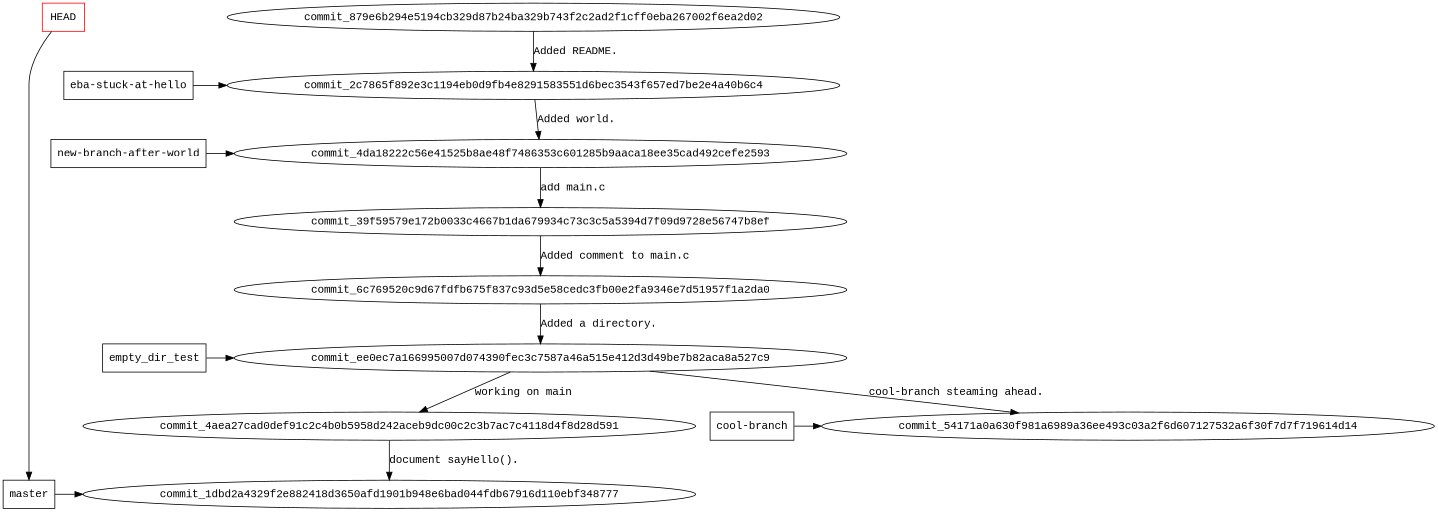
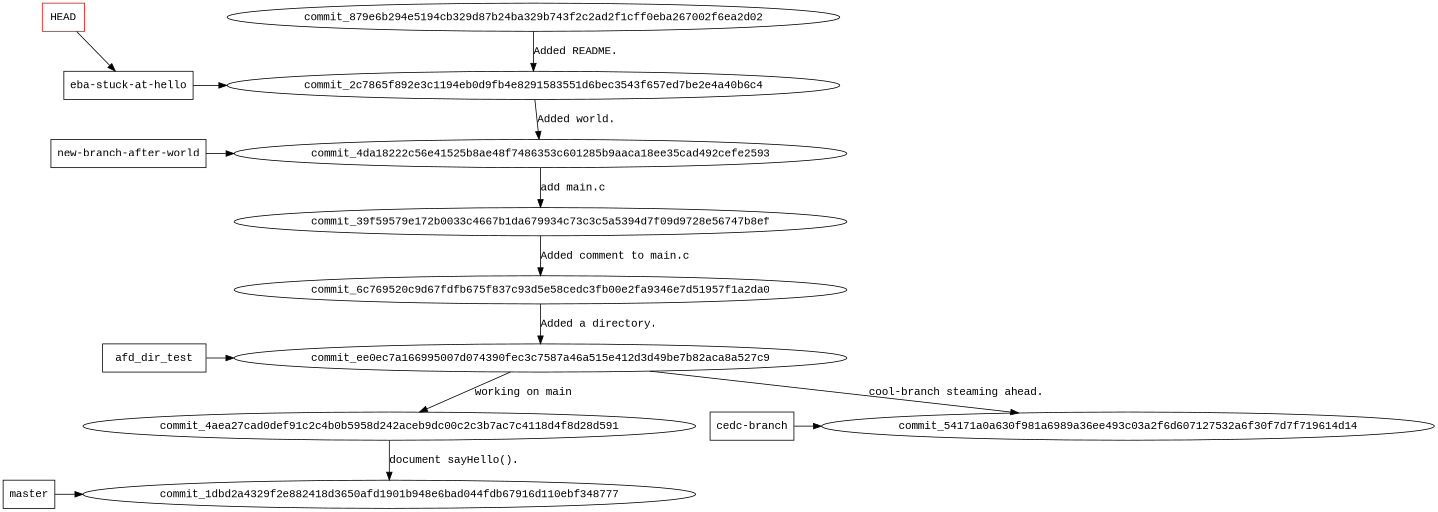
(29, 249) -> (93, 48)
(154, 358) -> (154, 358)
(752, 426) -> (752, 426)
